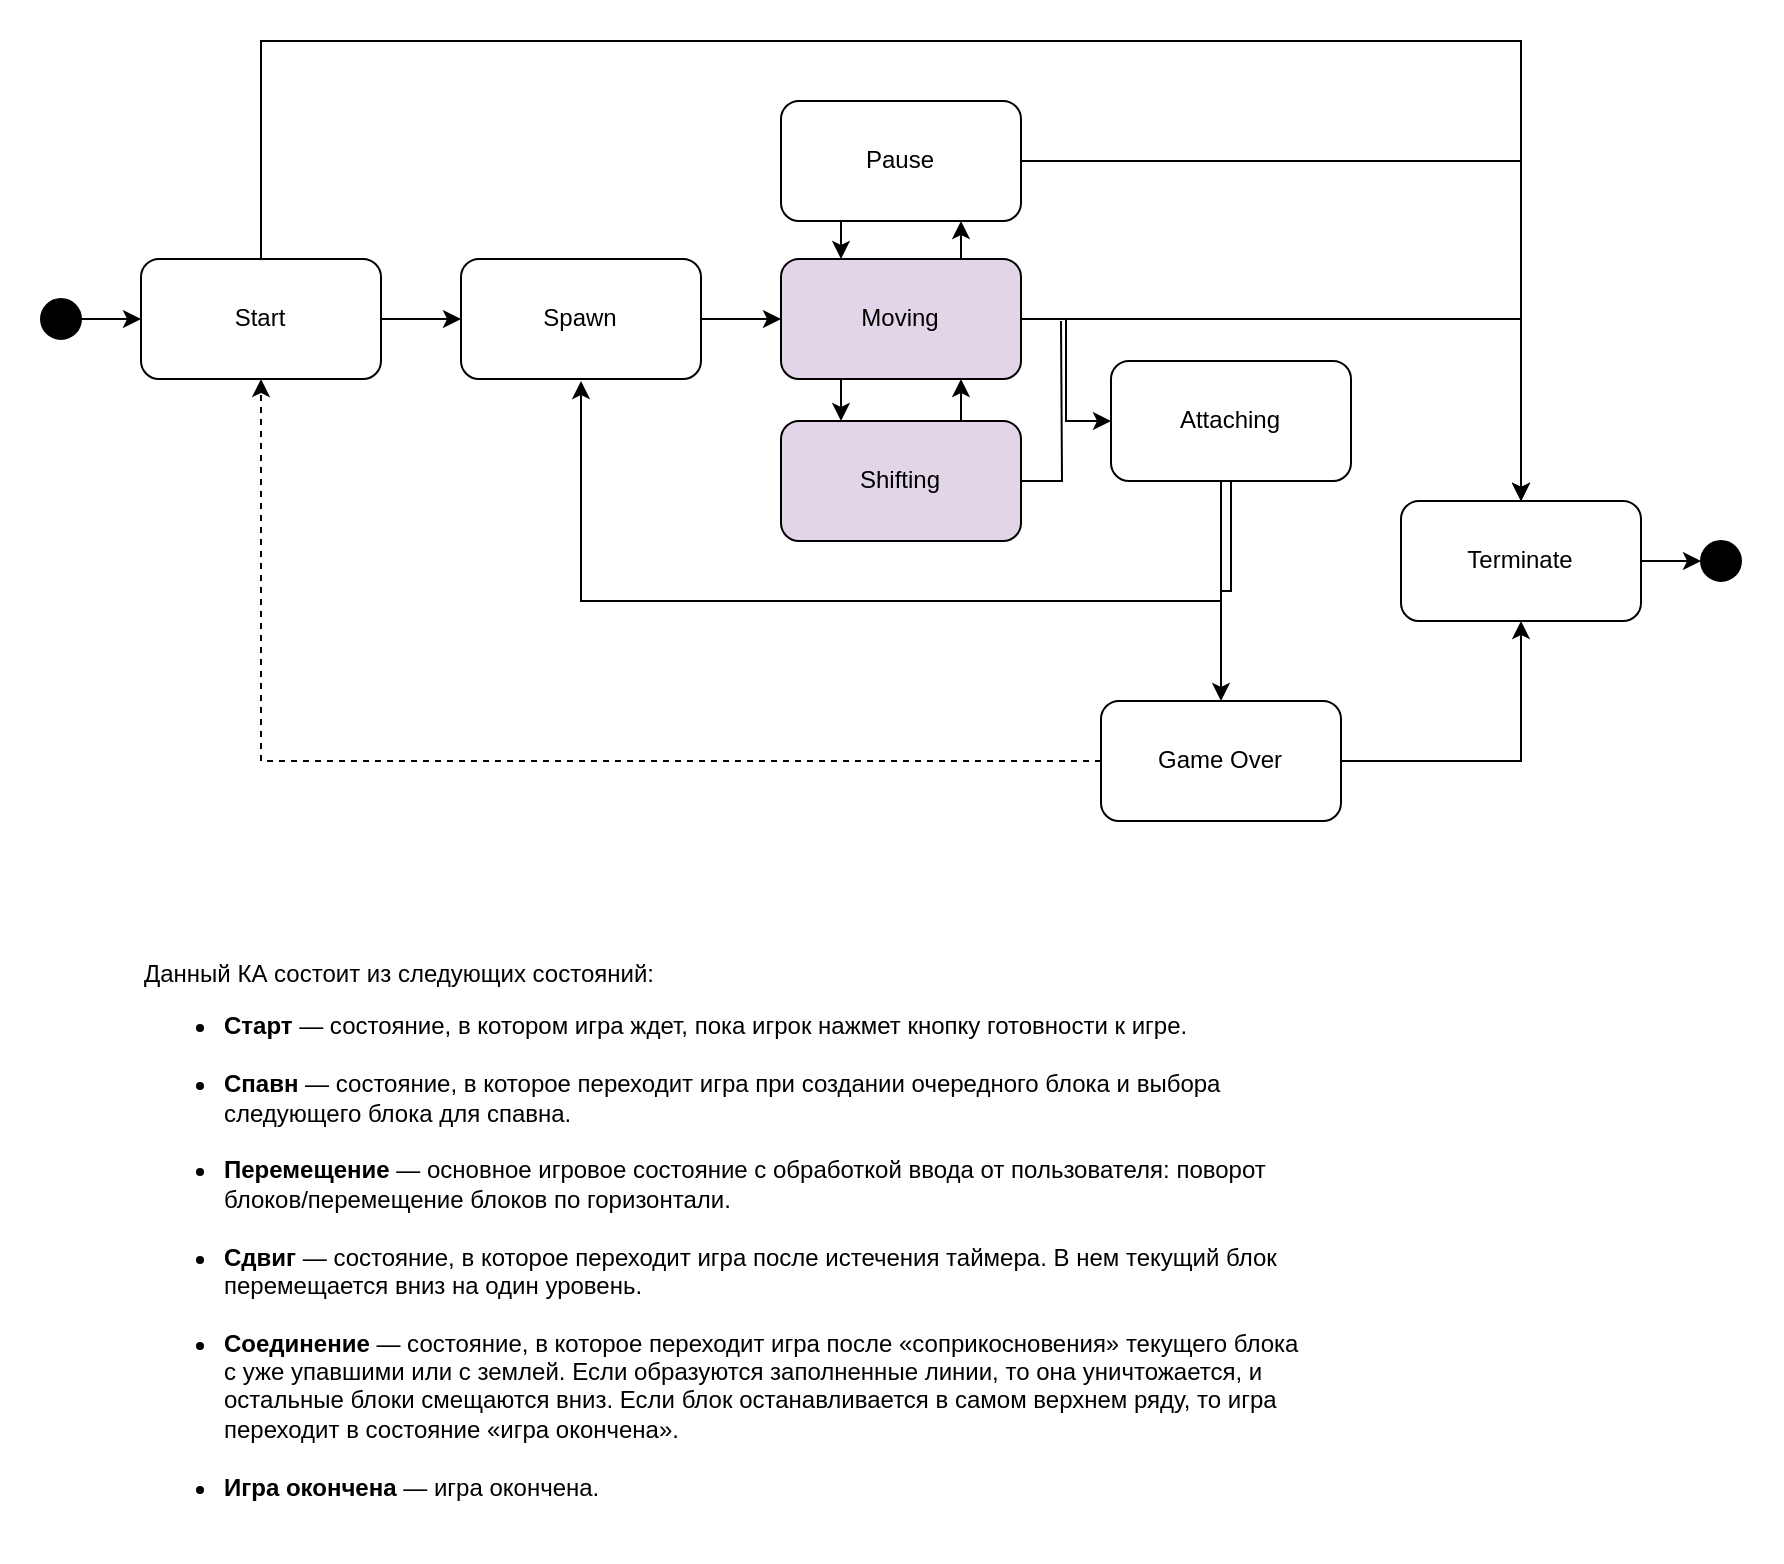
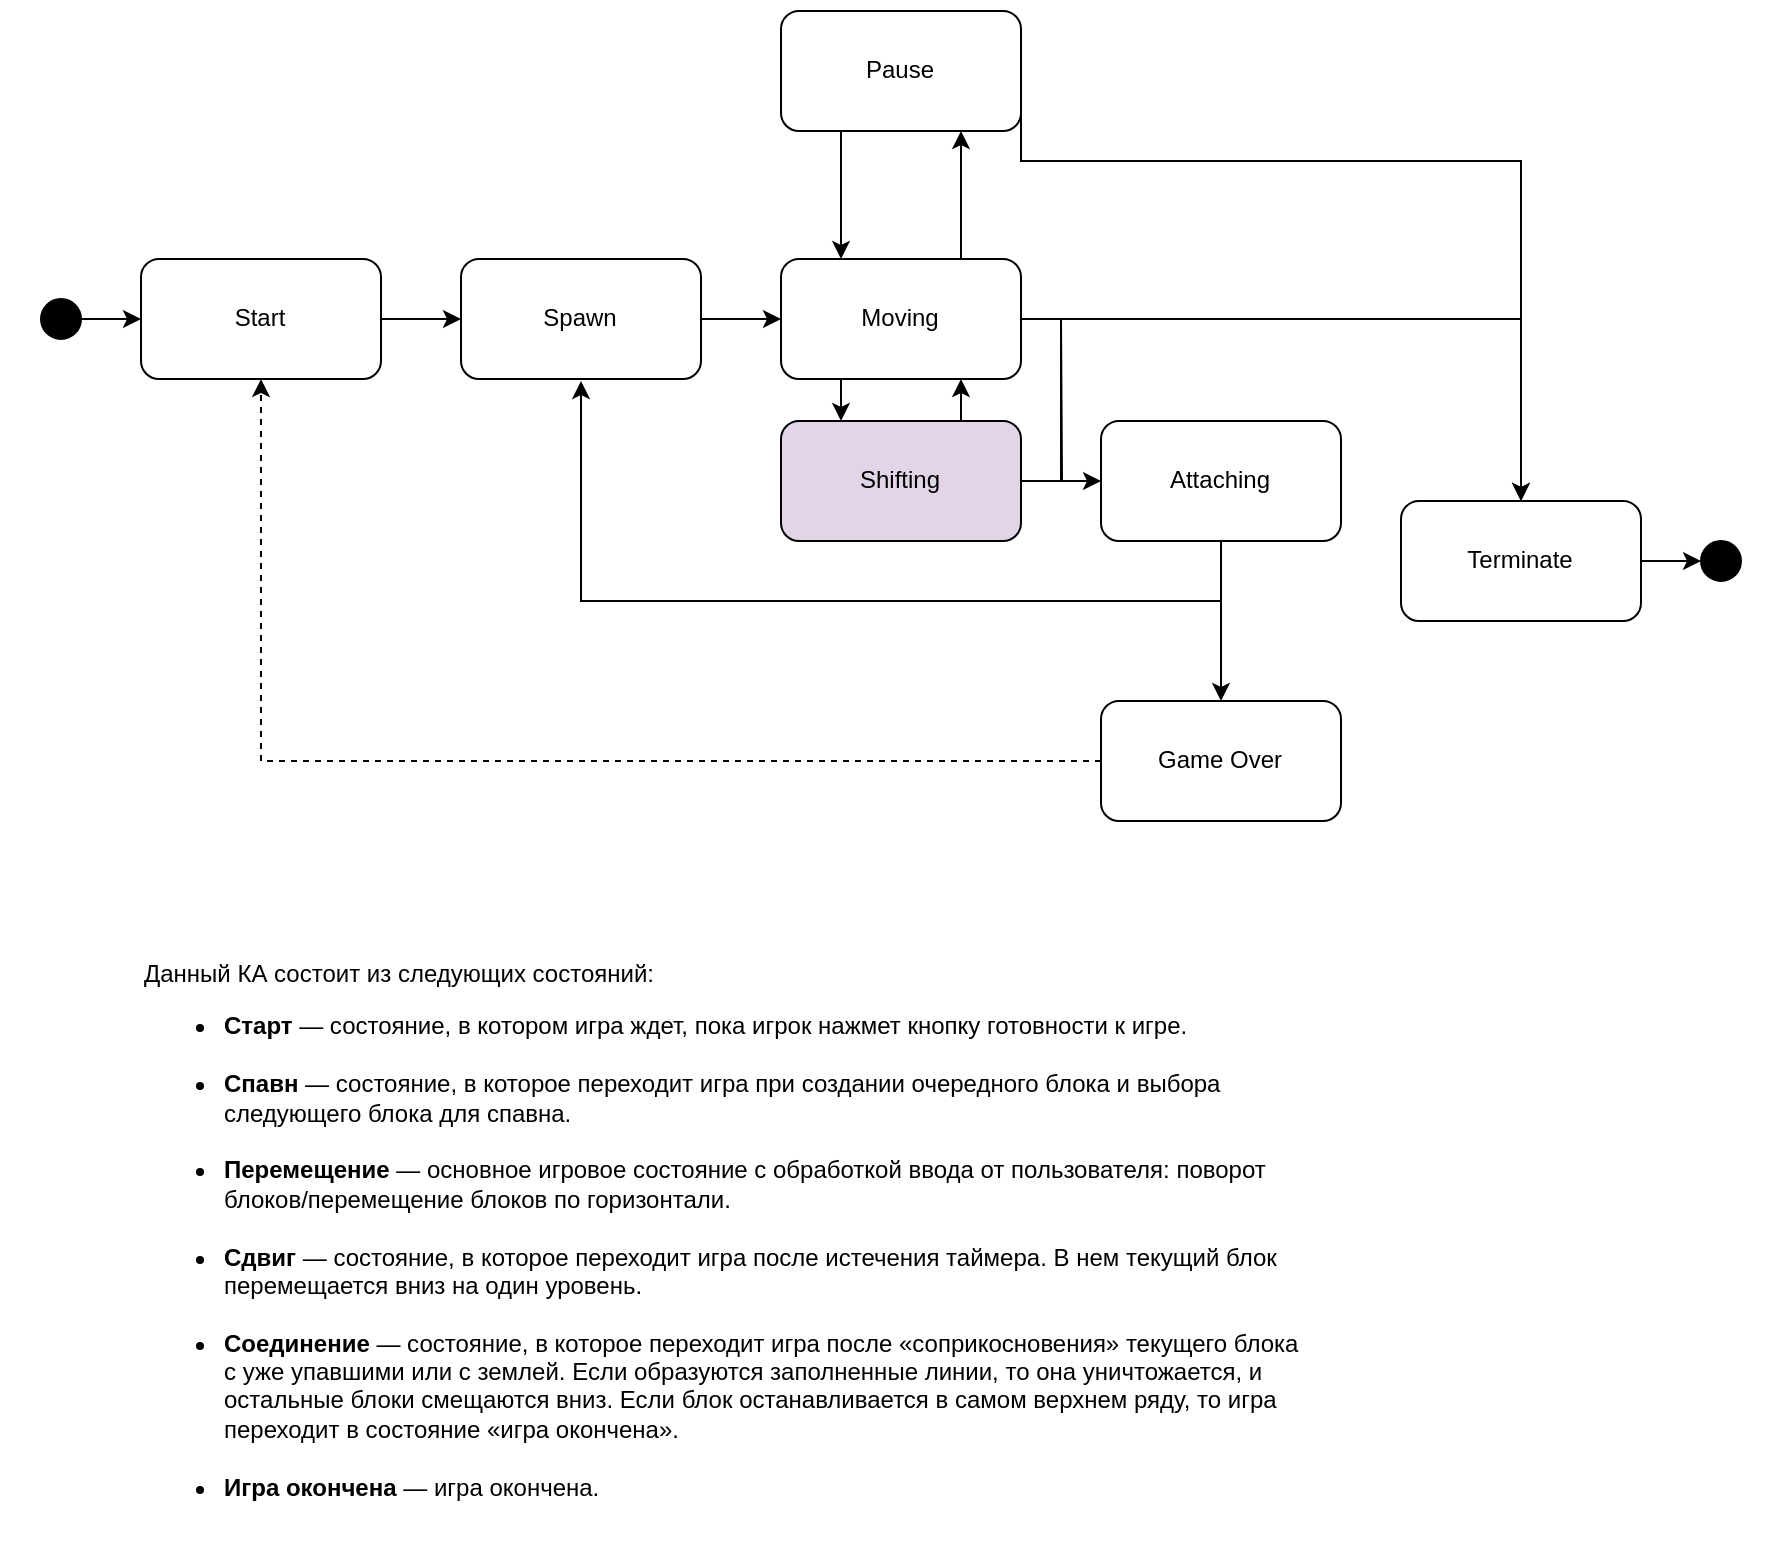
(840, 41) -> none
(901, 161) -> (901, 71)
(901, 319) -> (901, 319)
(1231, 421) -> (1221, 481)
(1494, 761) -> none
